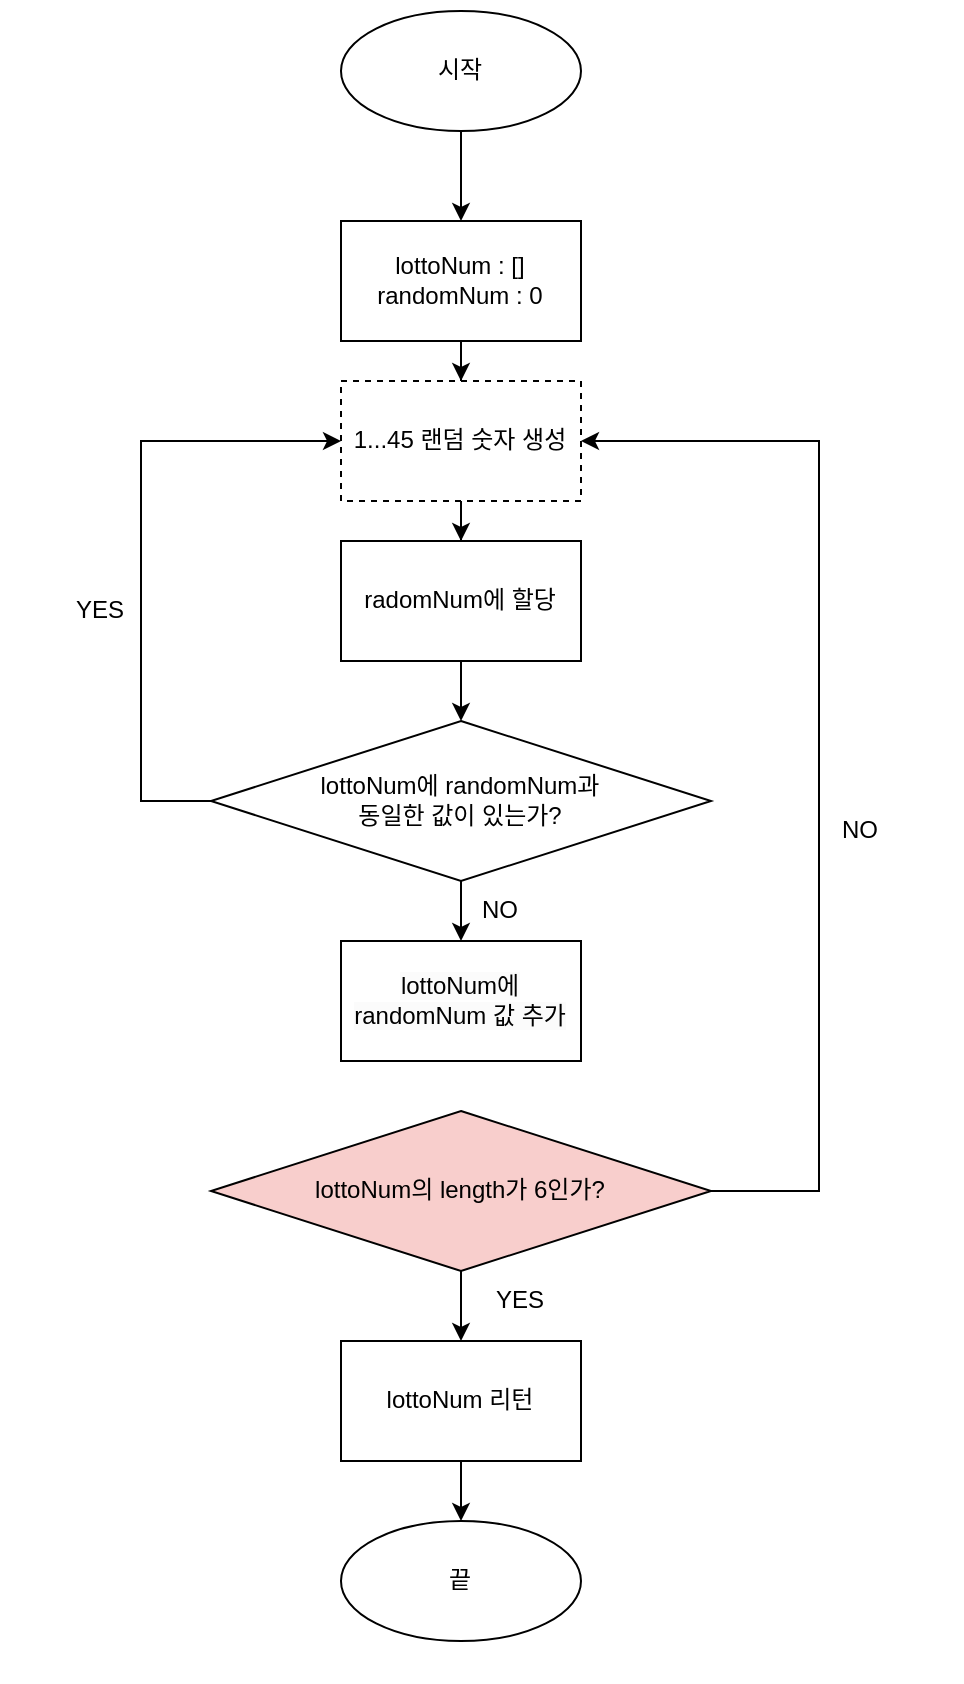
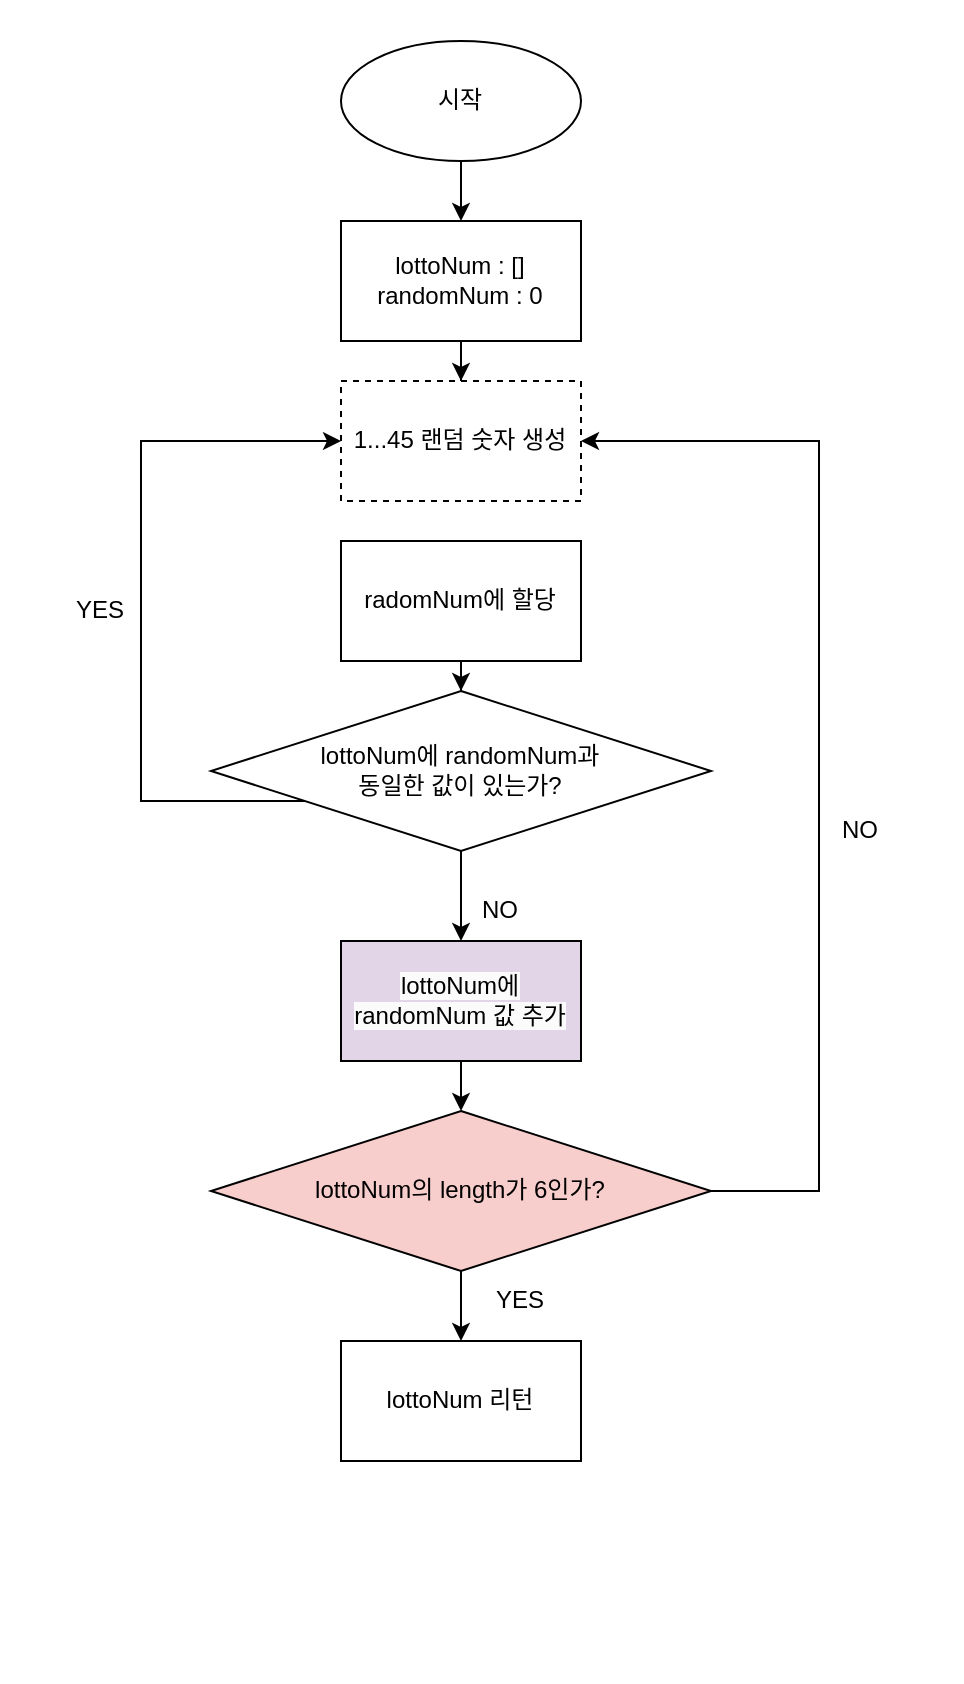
(461, 71) -> (461, 101)
(461, 528) -> none
(461, 801) -> (461, 771)
(461, 1001) -> (461, 1001)
none -> (461, 1093)
(461, 1498) -> none
(461, 1581) -> none
